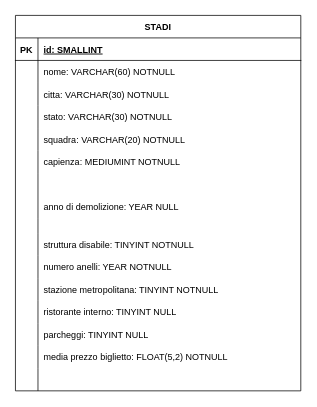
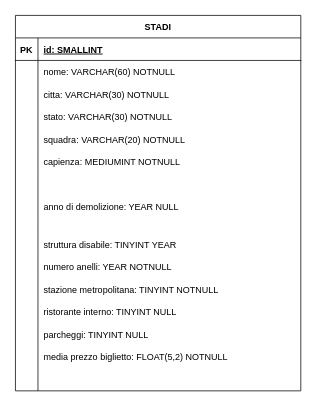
(124, 245) -> (116, 245)
